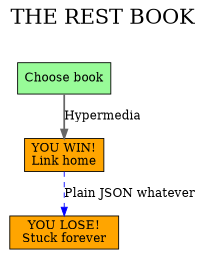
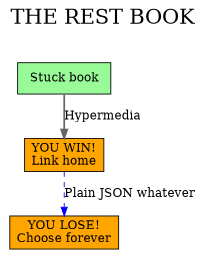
(64, 78) -> (64, 78)
(64, 233) -> (64, 233)
